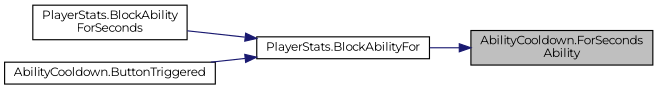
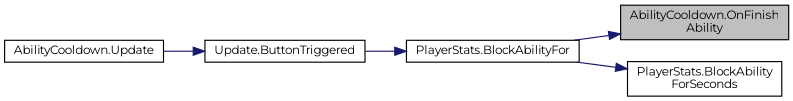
(216, 34) -> (596, 65)
(562, 48) -> (705, 22)
none -> (84, 51)
(110, 73) -> (285, 51)
